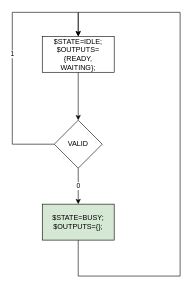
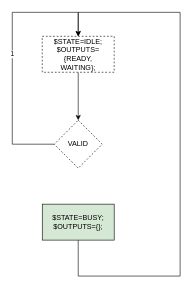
(78, 54) -> (78, 54)
(78, 144) -> (78, 144)
(78, 185) -> none
